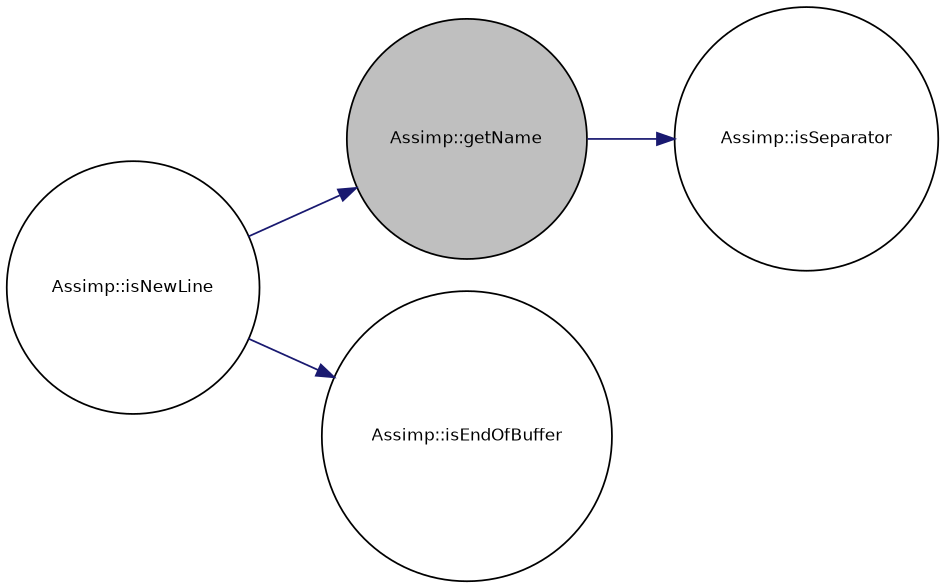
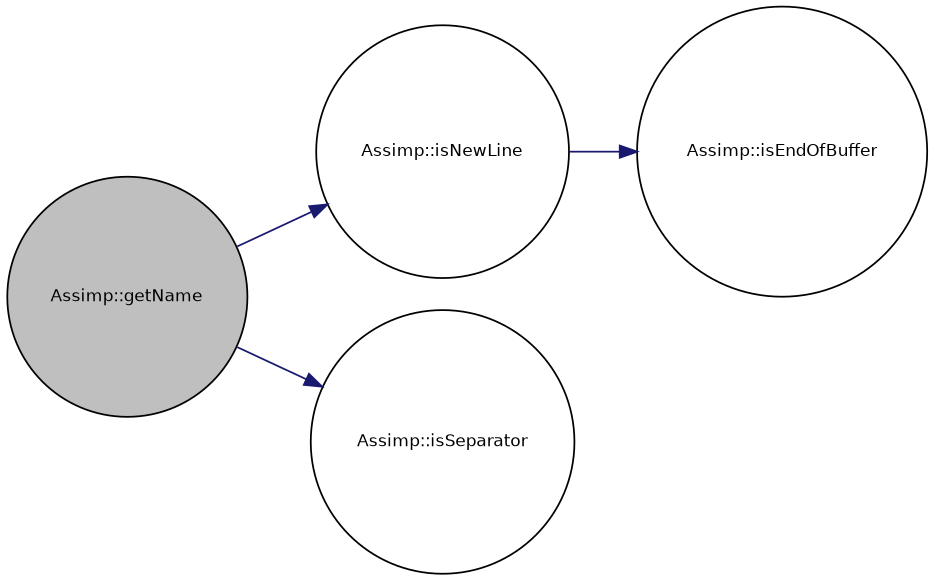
(294, 216) -> (274, 229)
